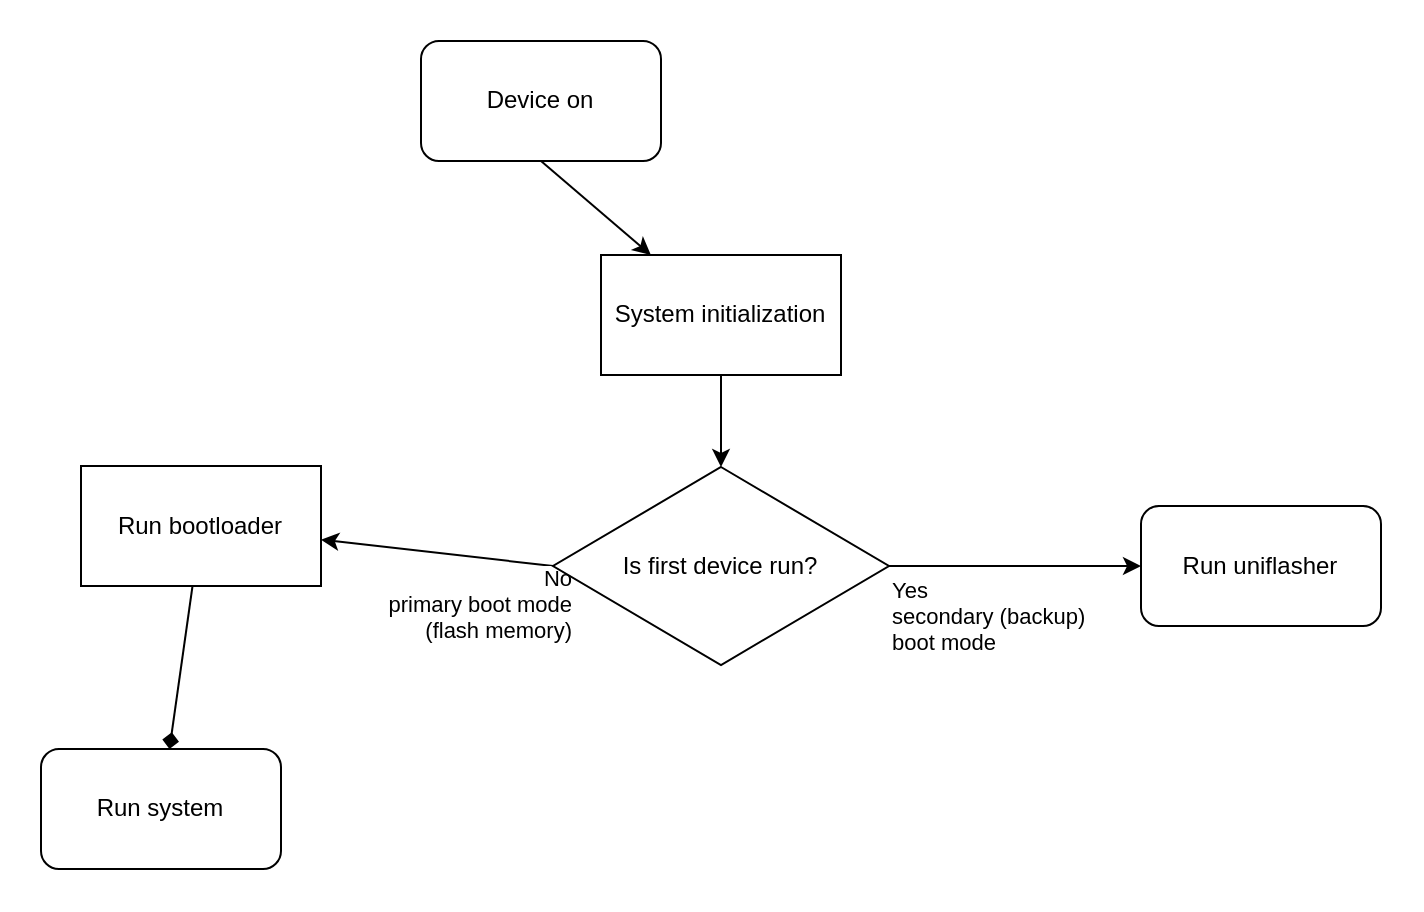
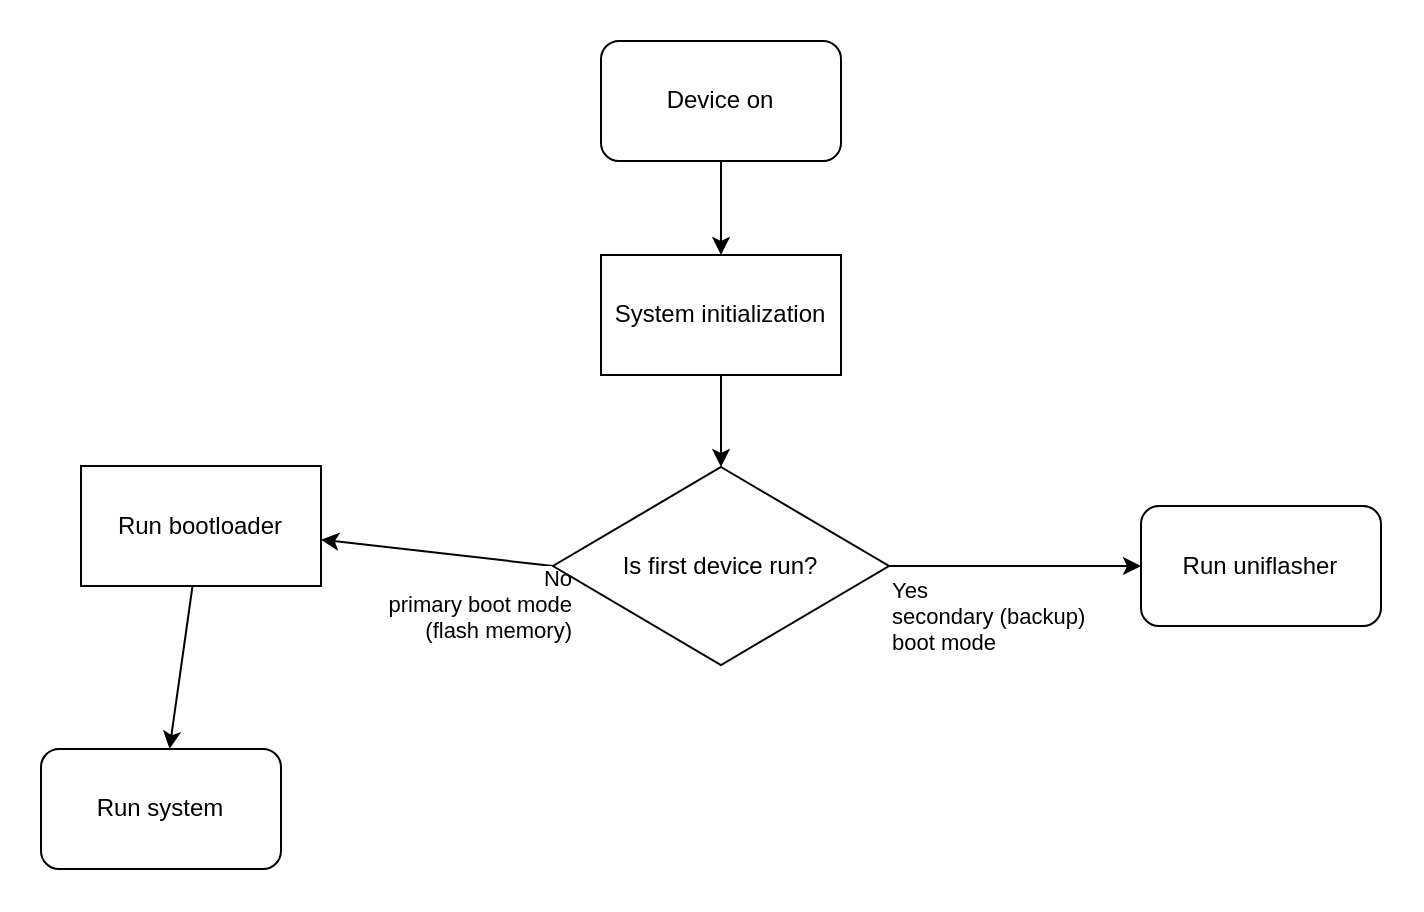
(541, 101) -> (721, 101)
(172, 732) -> (172, 733)
